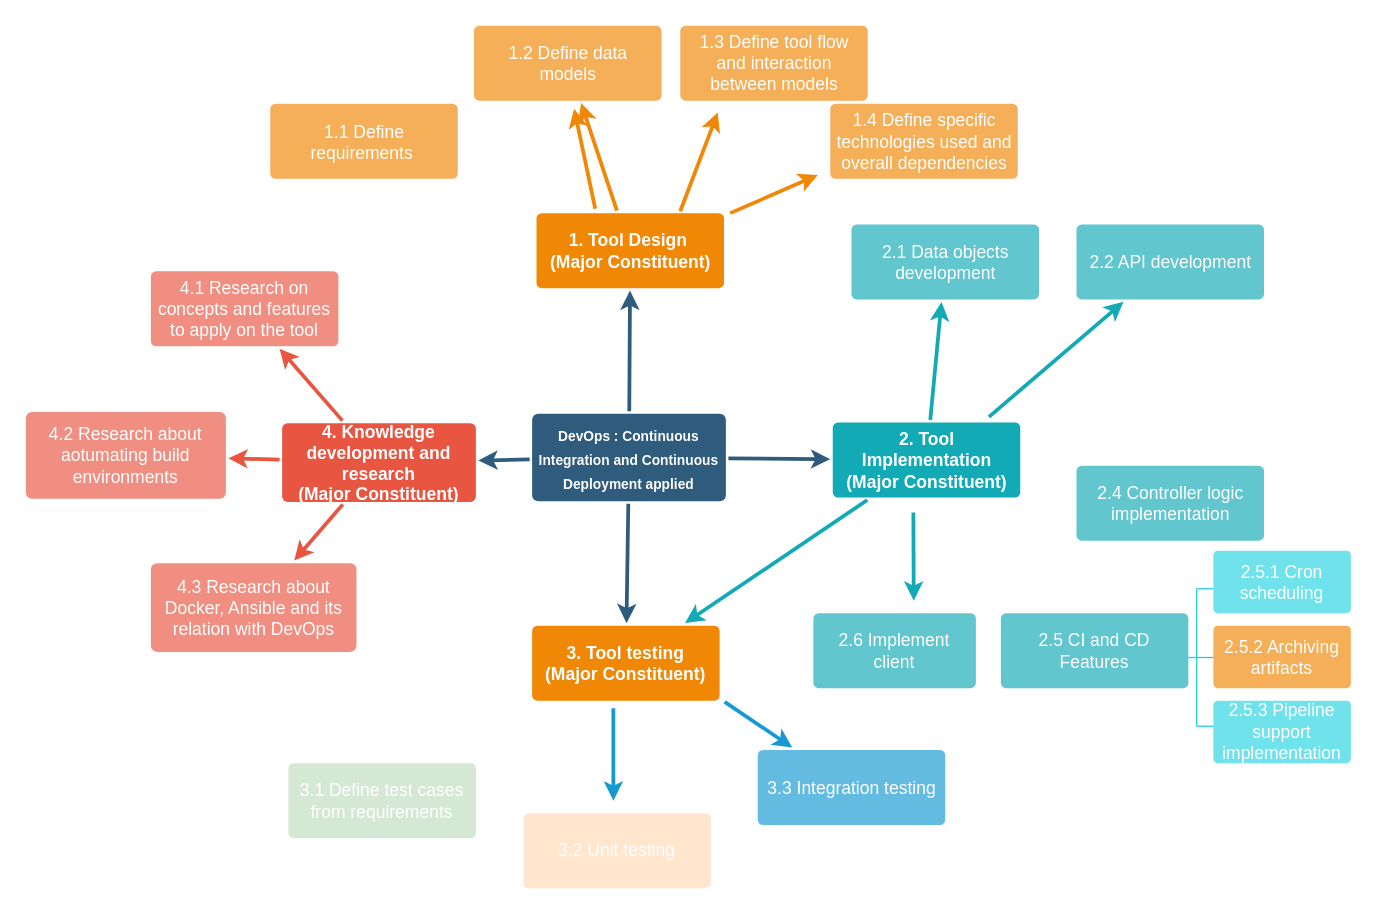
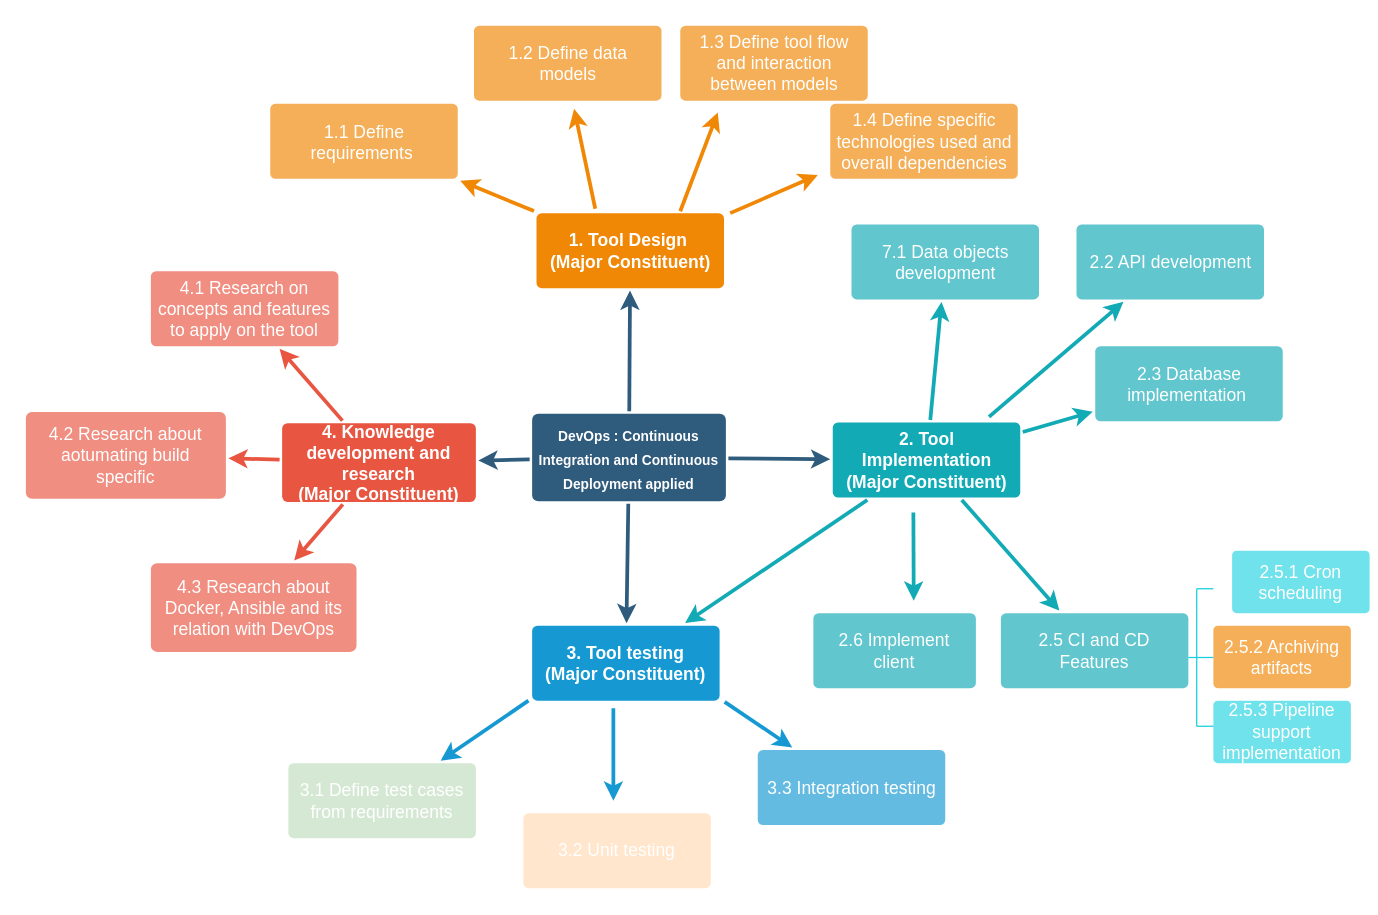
(601, 163) -> (503, 199)
(946, 262) -> (946, 262)
none -> (1189, 384)
none -> (1051, 424)
(126, 456) -> (126, 456)
(1170, 503) -> none
none -> (1006, 551)
(1282, 582) -> (1301, 582)
(626, 663) -> (626, 663)
none -> (490, 727)
